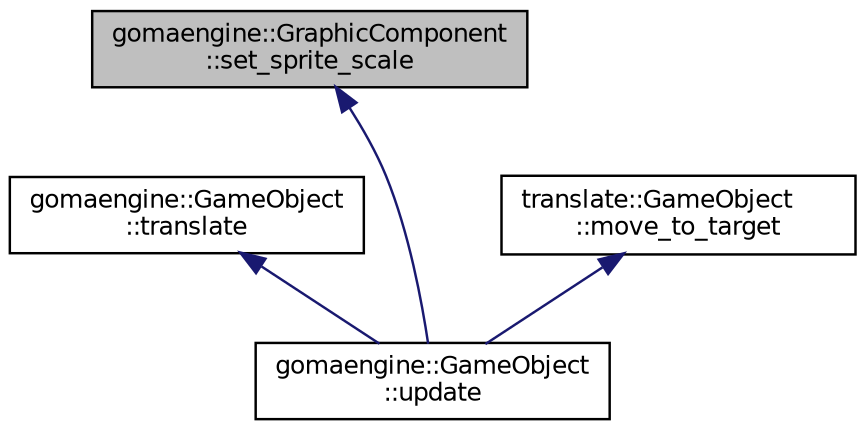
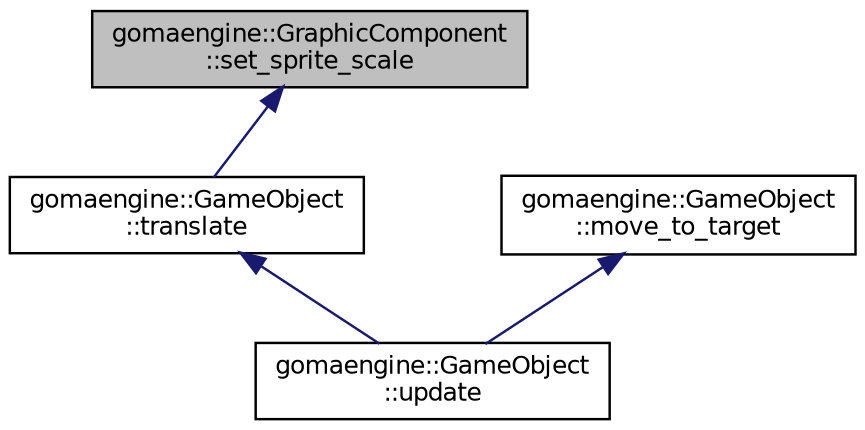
(678, 215) -> (678, 215)
(402, 221) -> (241, 142)
